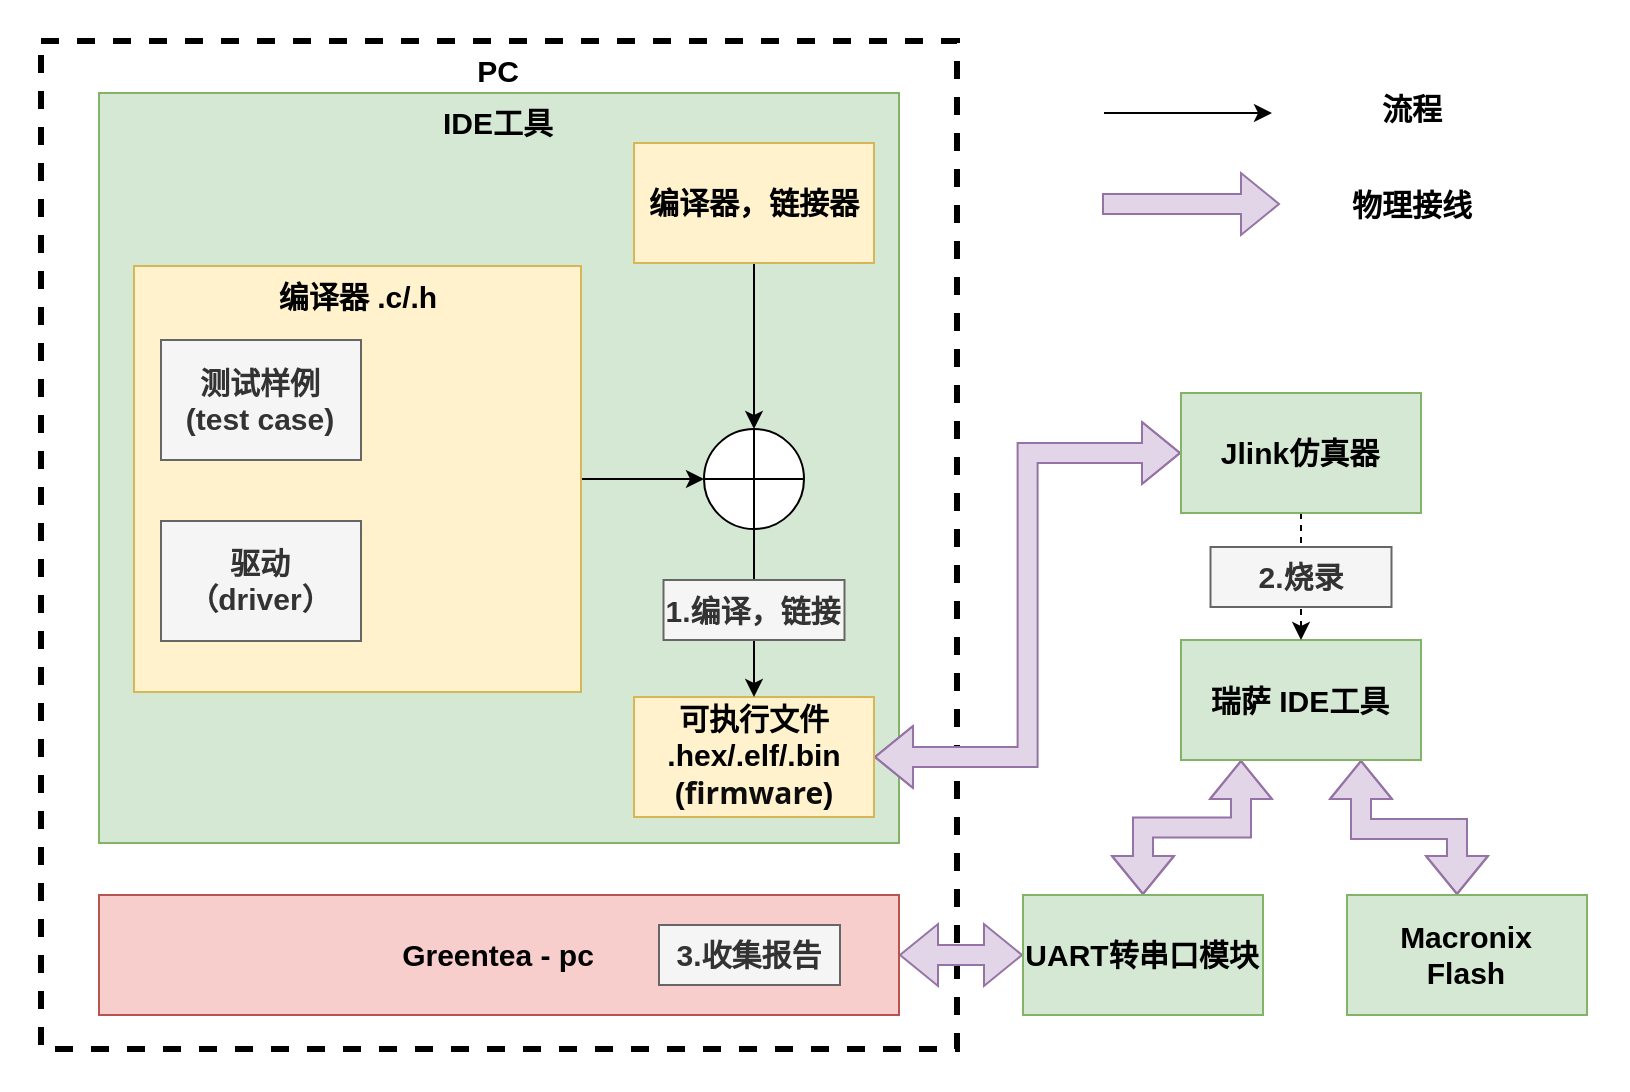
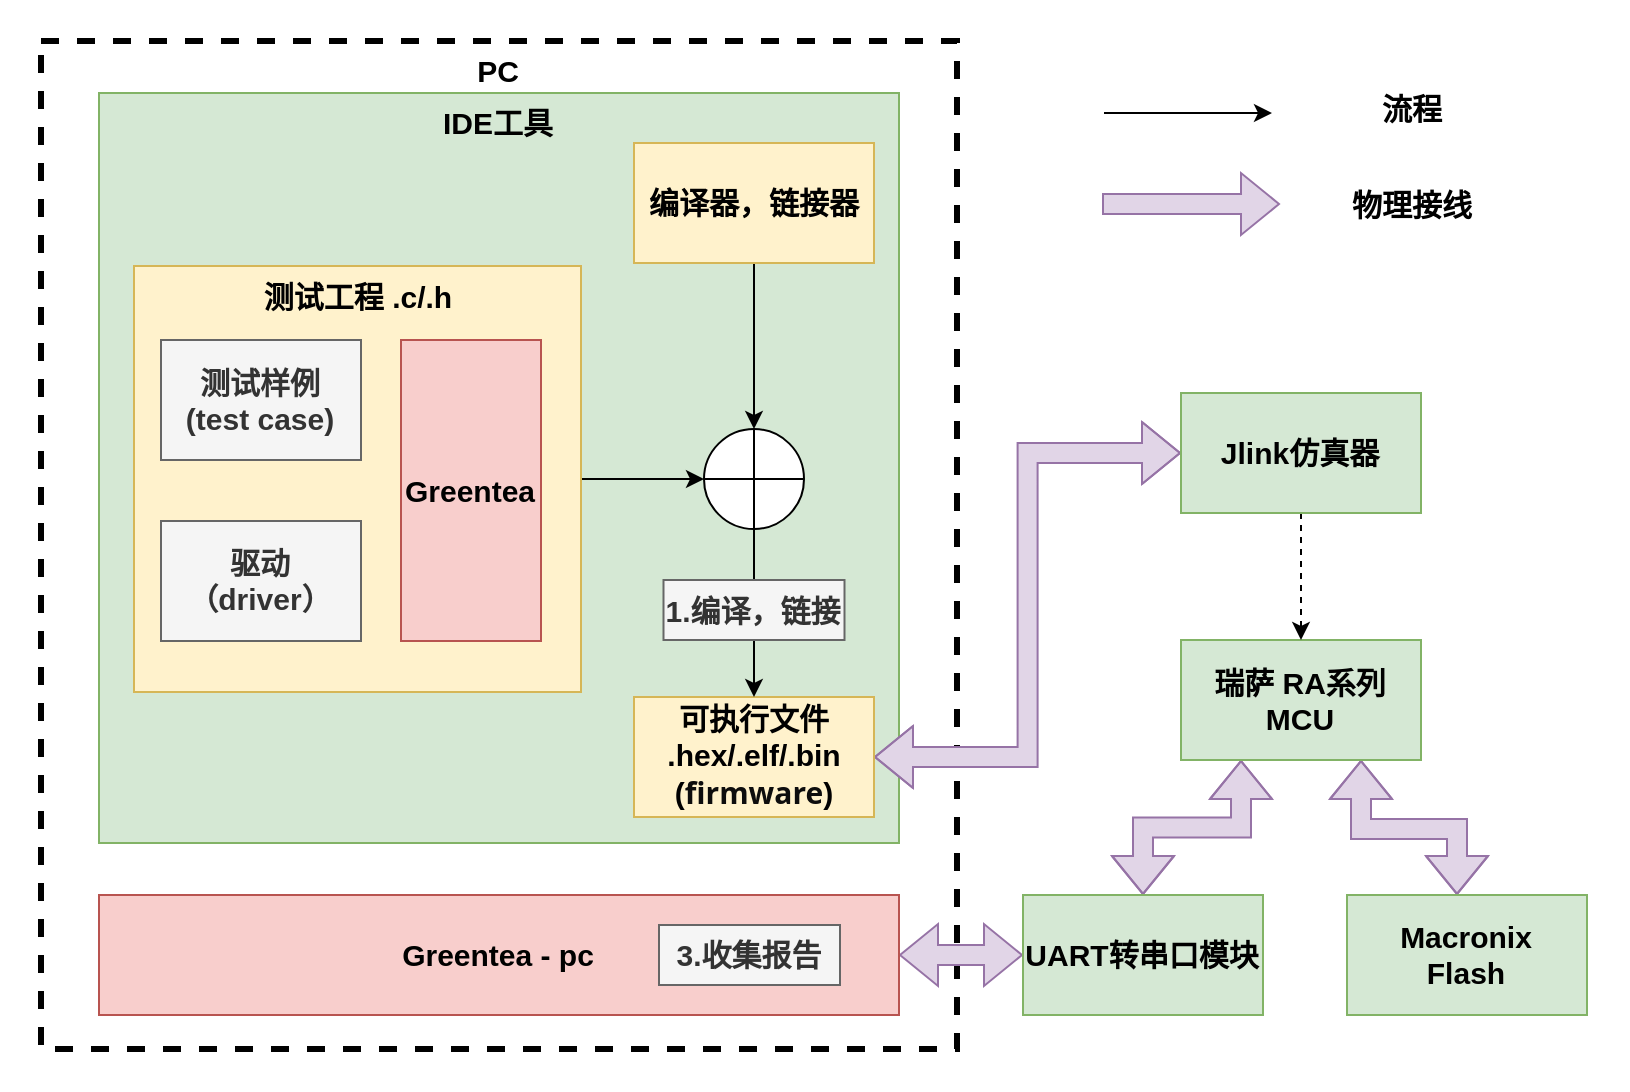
(359, 299) -> (359, 299)
none -> (471, 491)
(1301, 577) -> none
(1301, 701) -> (1301, 701)
